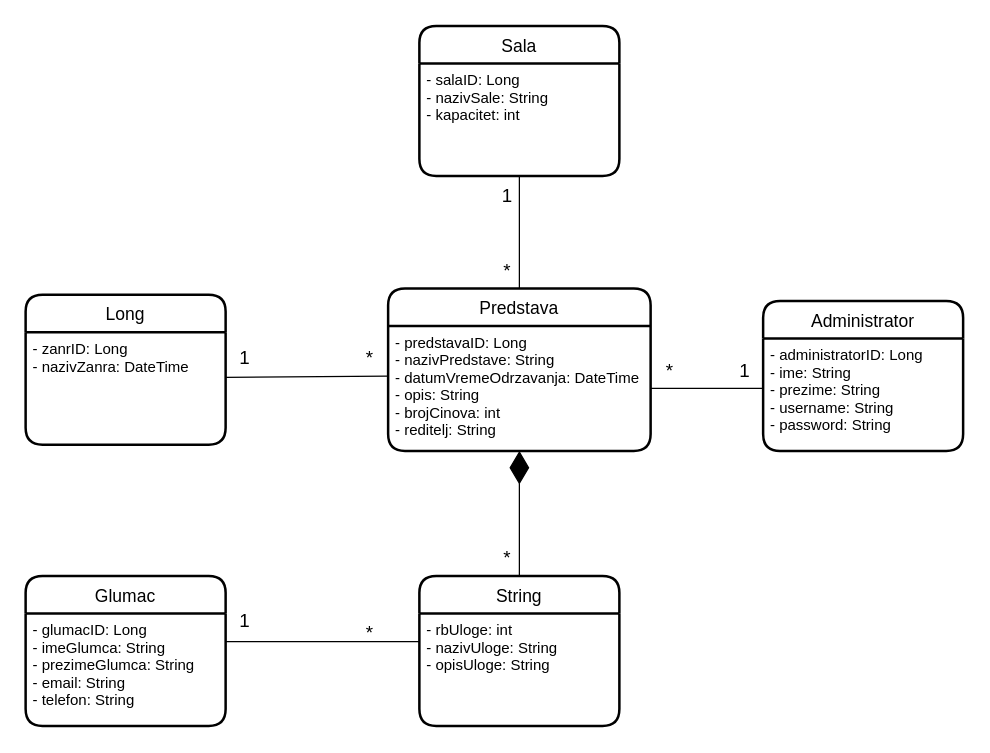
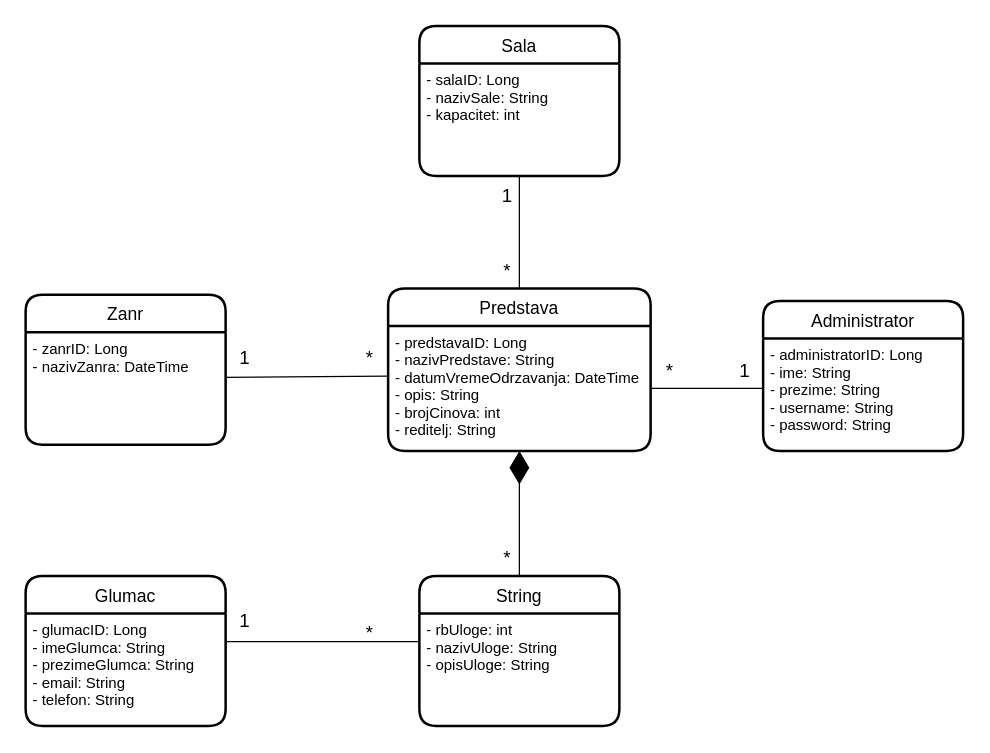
(125, 314) -> (125, 314)
